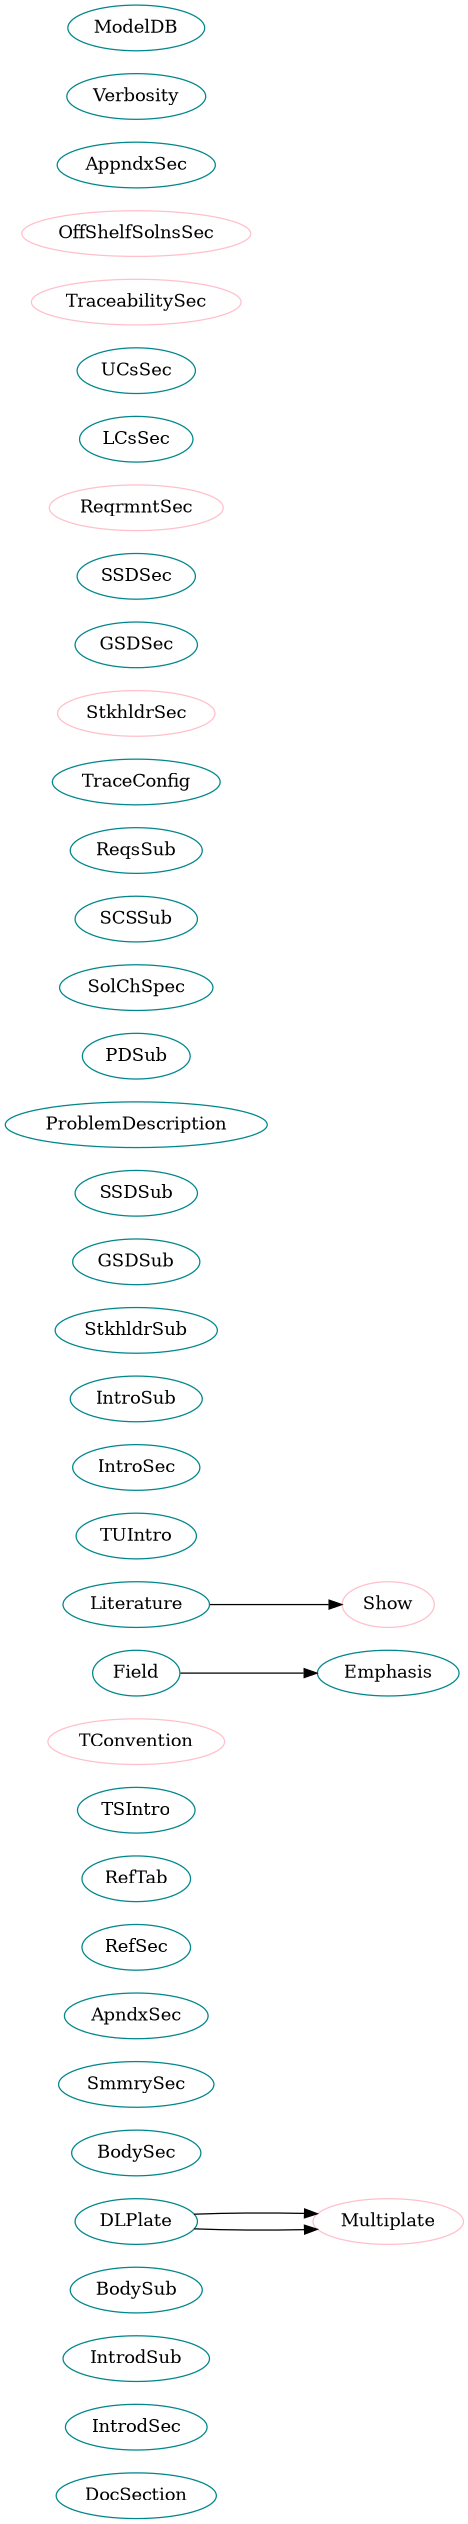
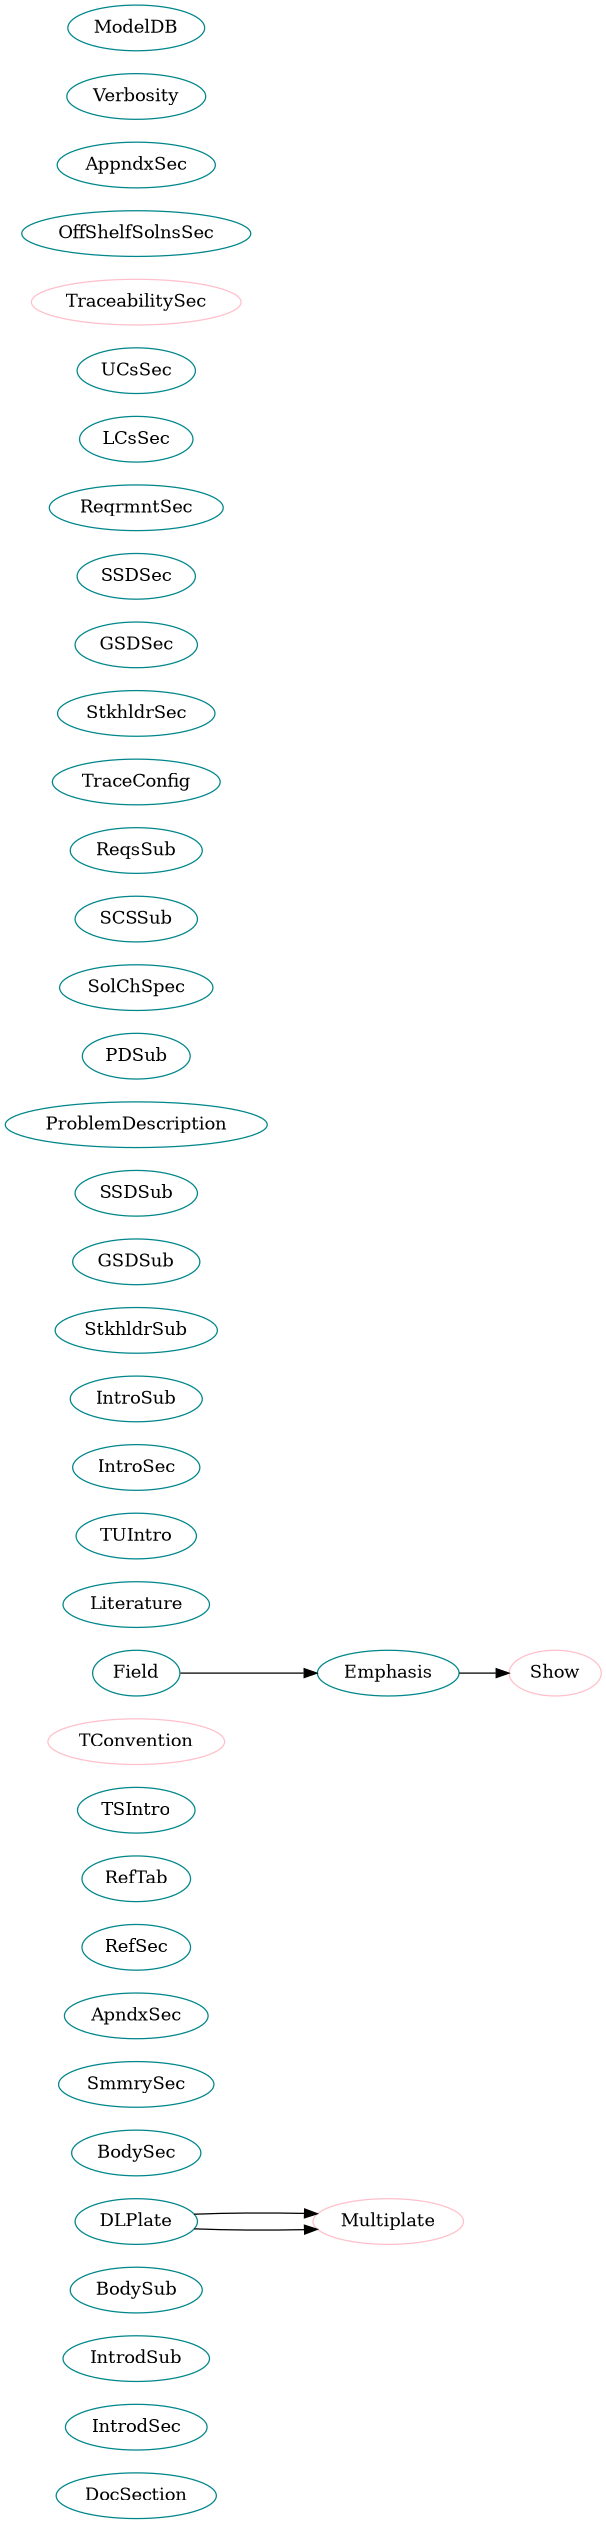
(136, 234) -> (136, 234)
(136, 508) -> (136, 508)
(136, 713) -> (136, 713)
(269, 1605) -> (478, 1673)
